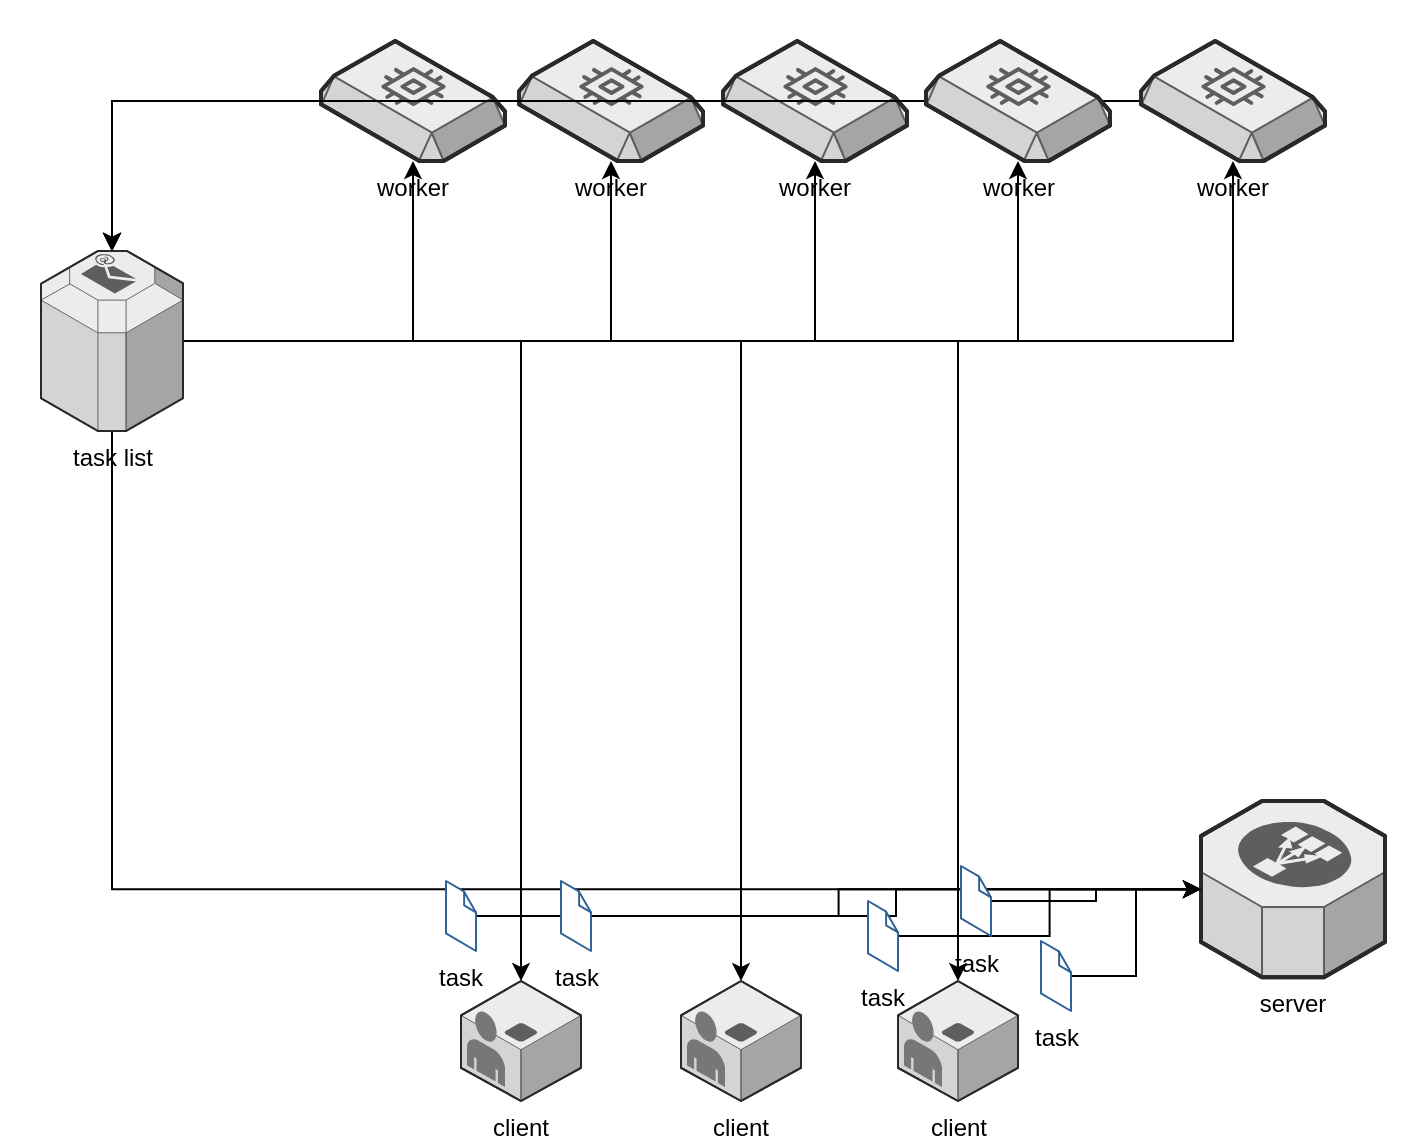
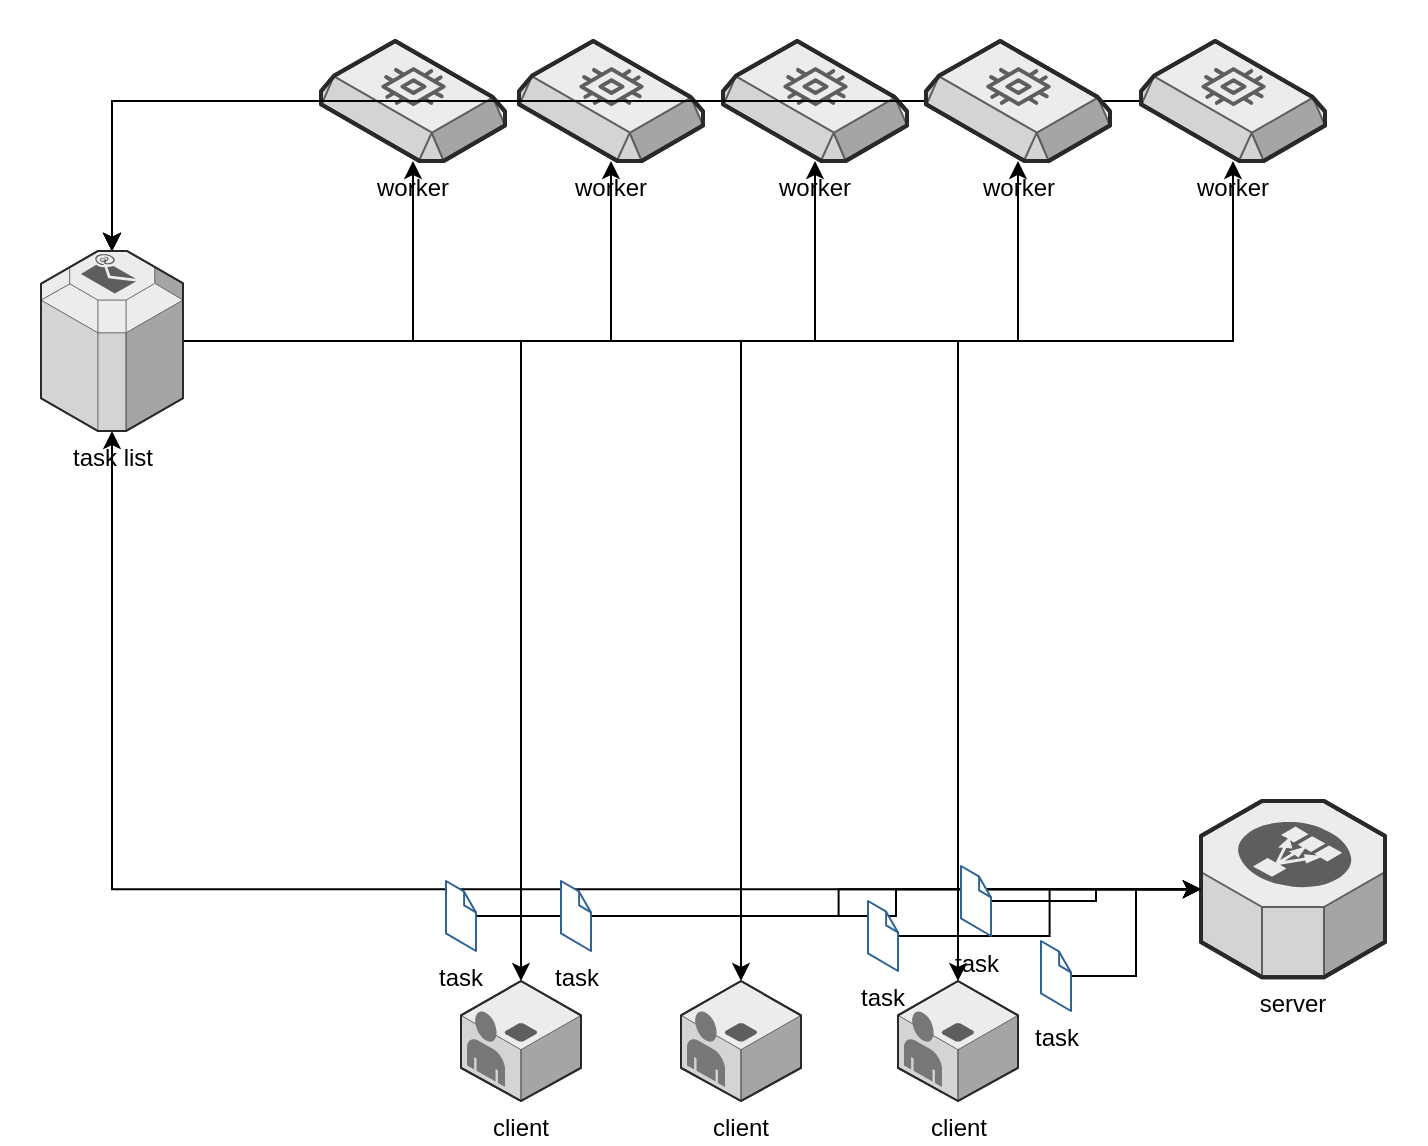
(112, 441) -> (112, 446)
